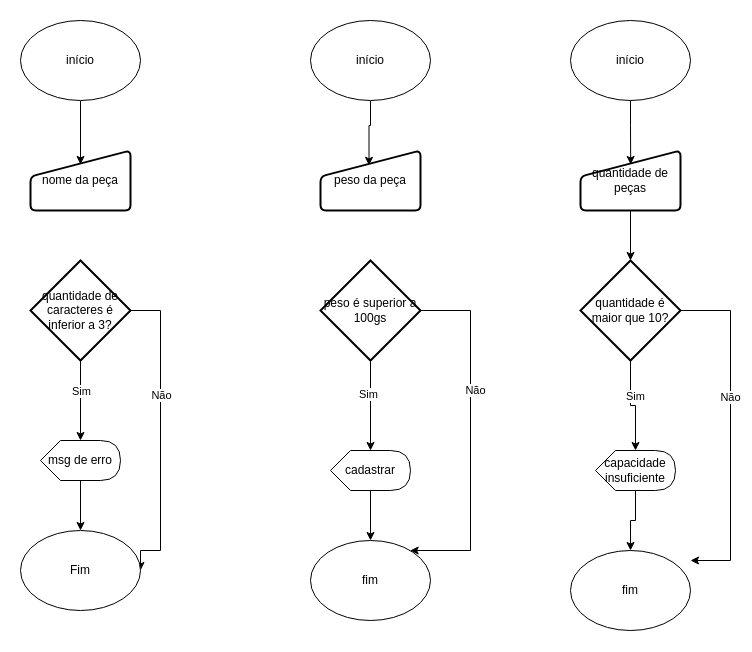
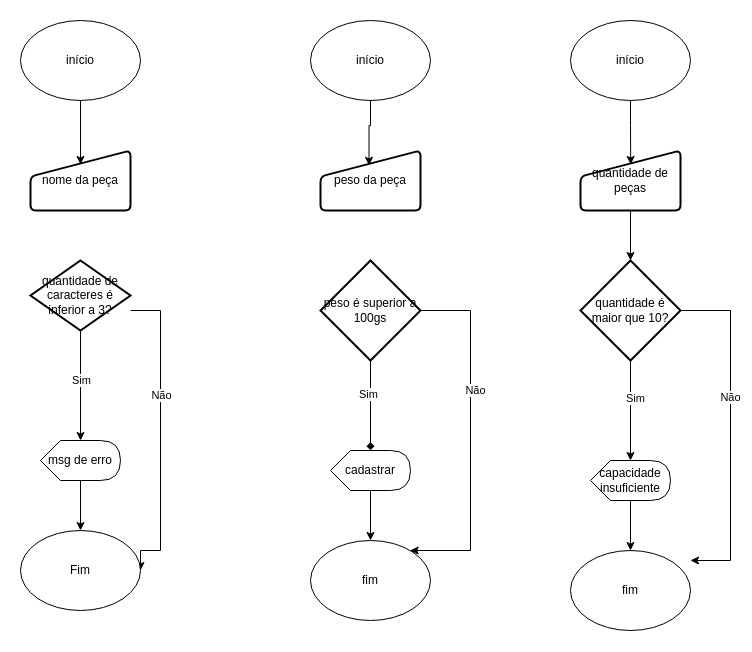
(81, 311) -> (81, 296)
(371, 442) -> (371, 442)
(636, 471) -> (631, 481)
